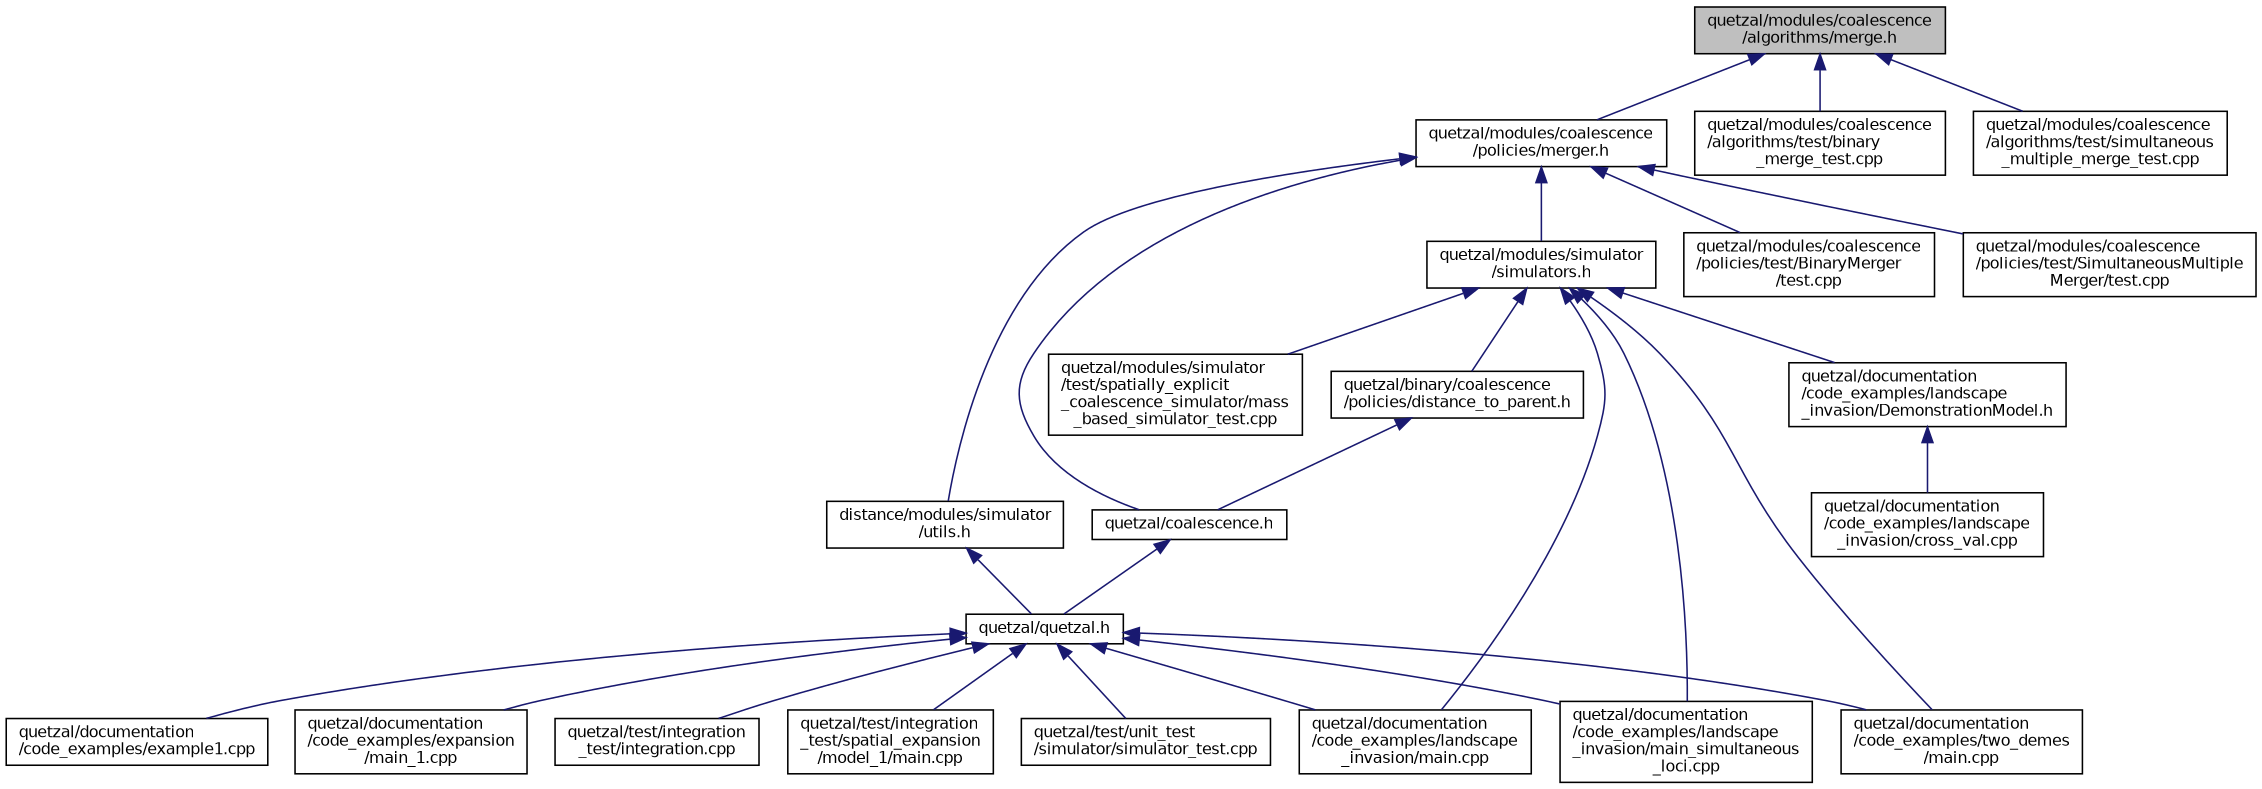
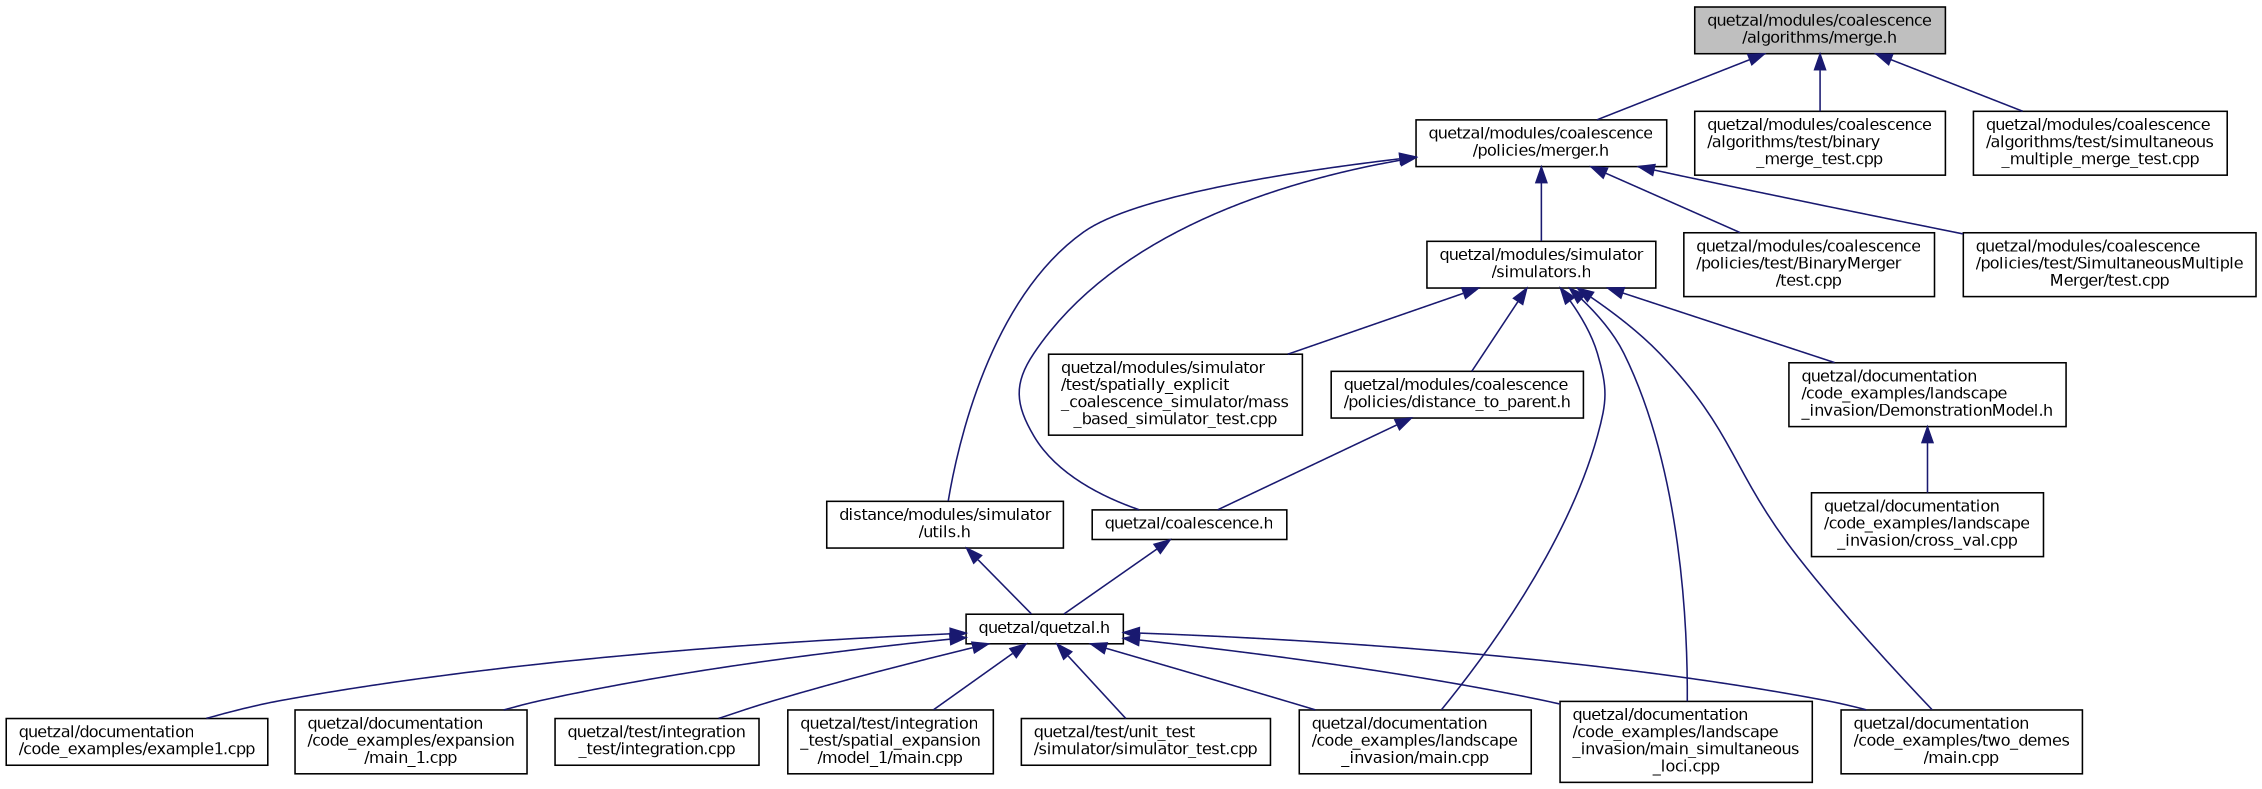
(1457, 395) -> (1457, 395)
